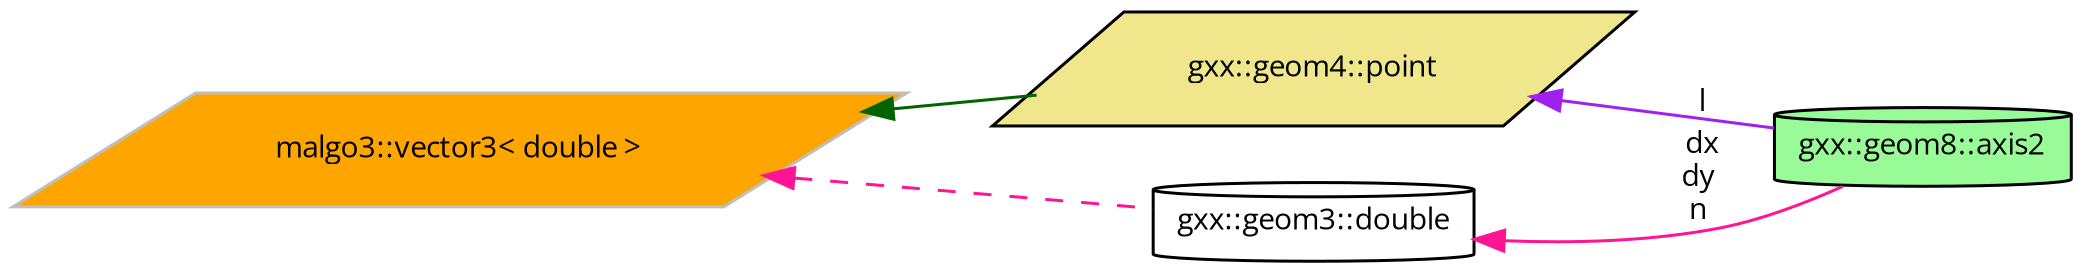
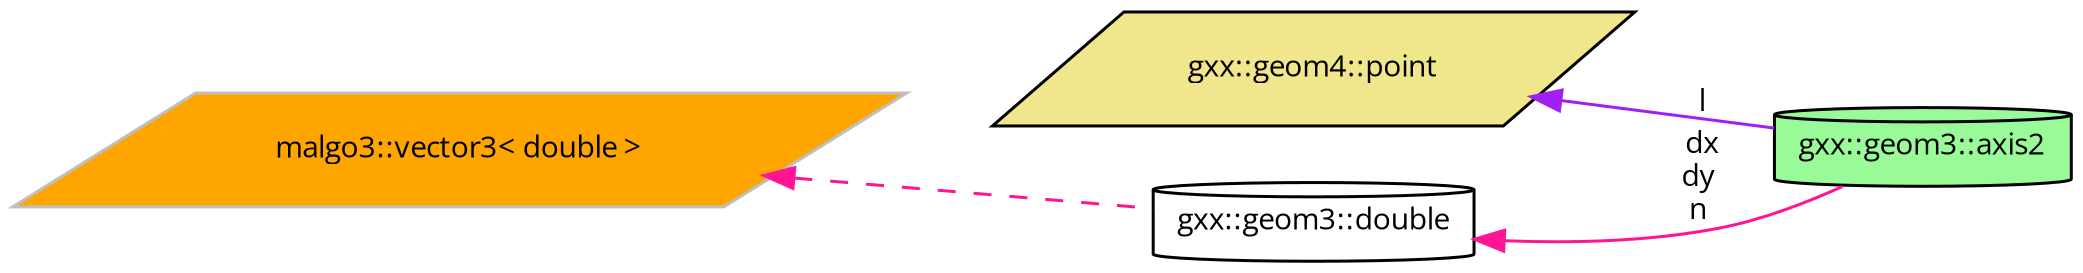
(965, 102) -> none
(1923, 147) -> (1923, 147)
